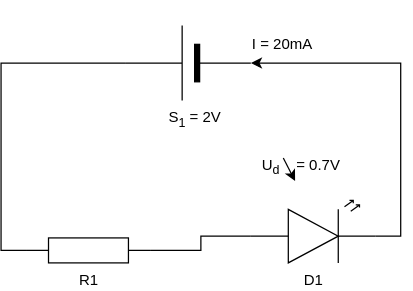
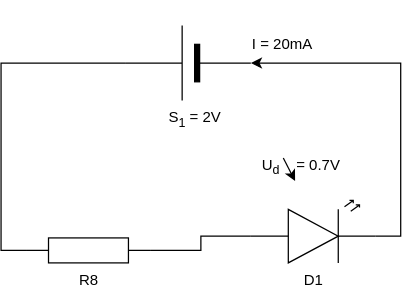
(89, 281) -> (89, 281)
